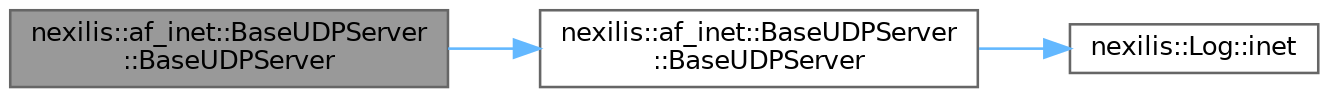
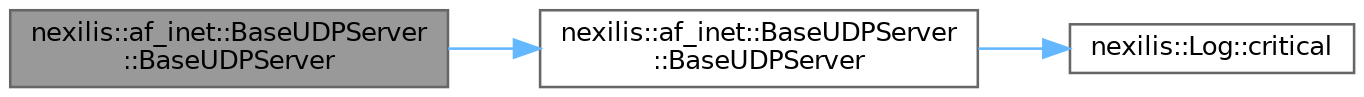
(1194, 49) -> (1212, 49)
